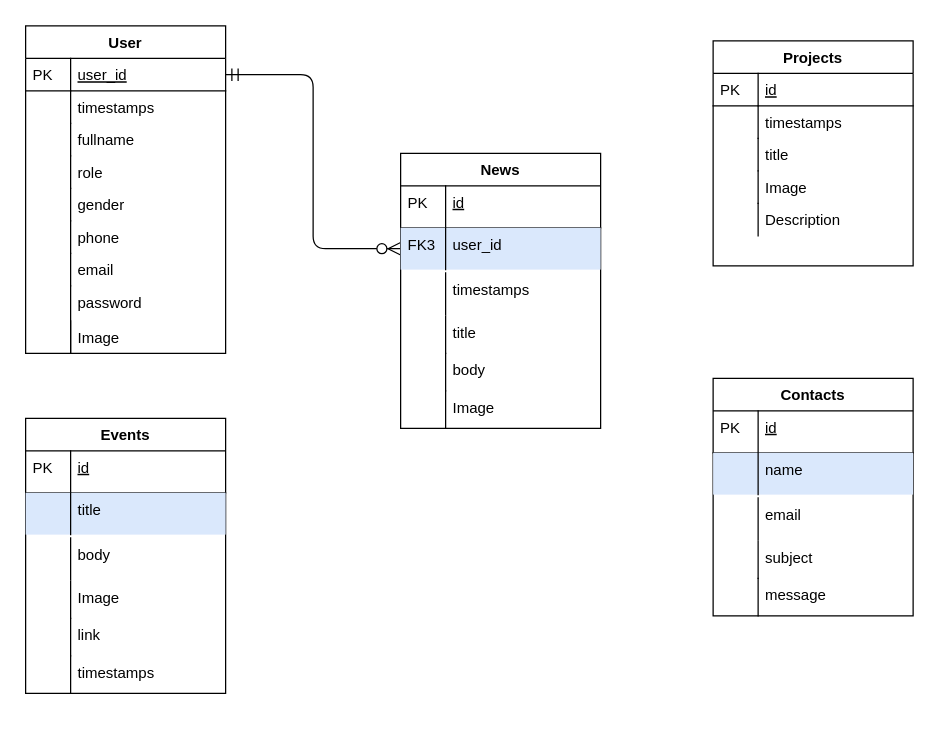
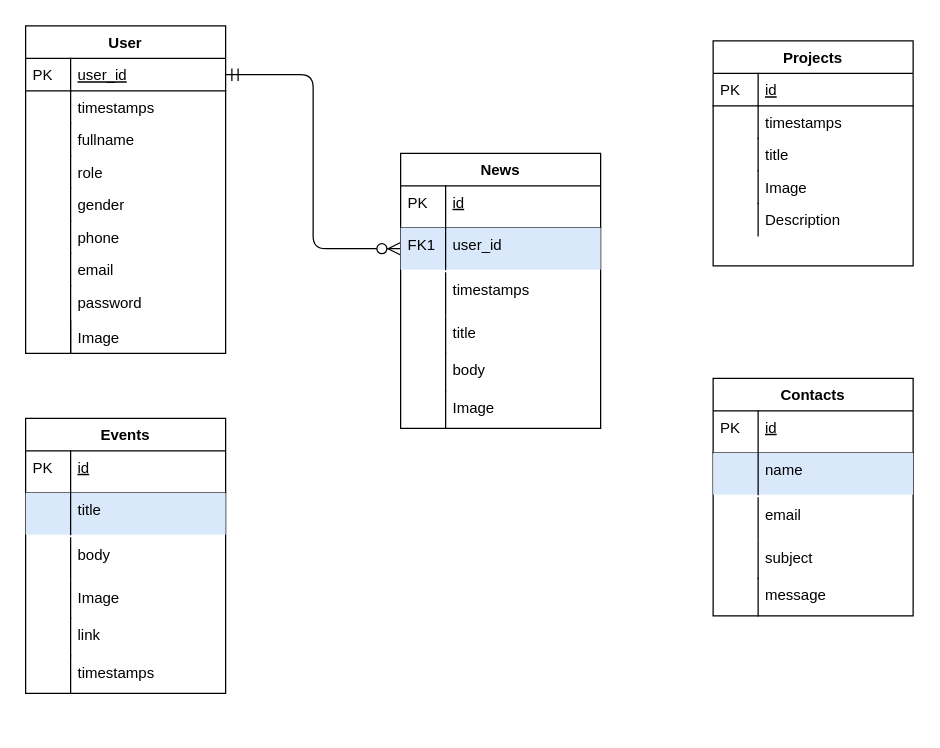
(420, 244) -> (420, 244)
